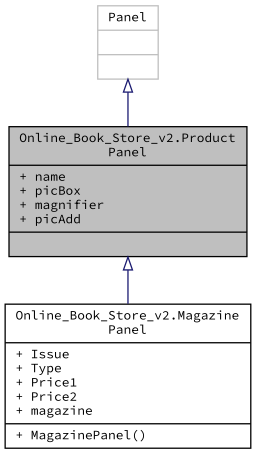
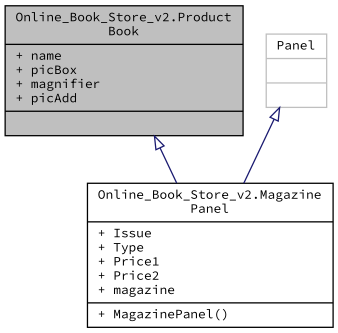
(128, 109) -> (259, 151)
(128, 152) -> (124, 32)
